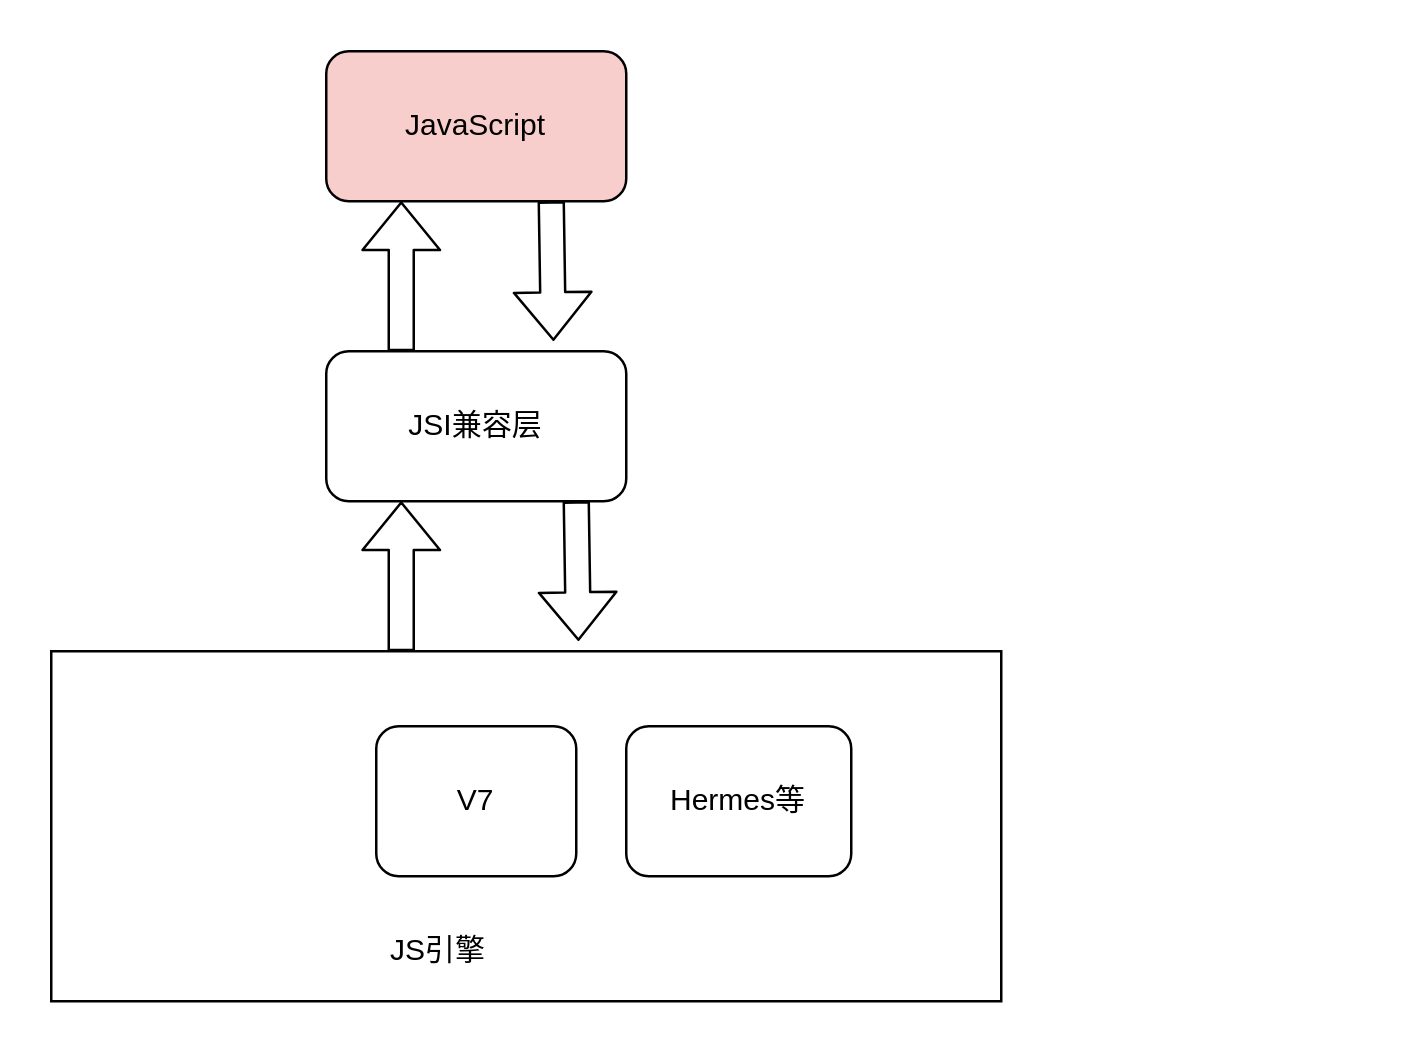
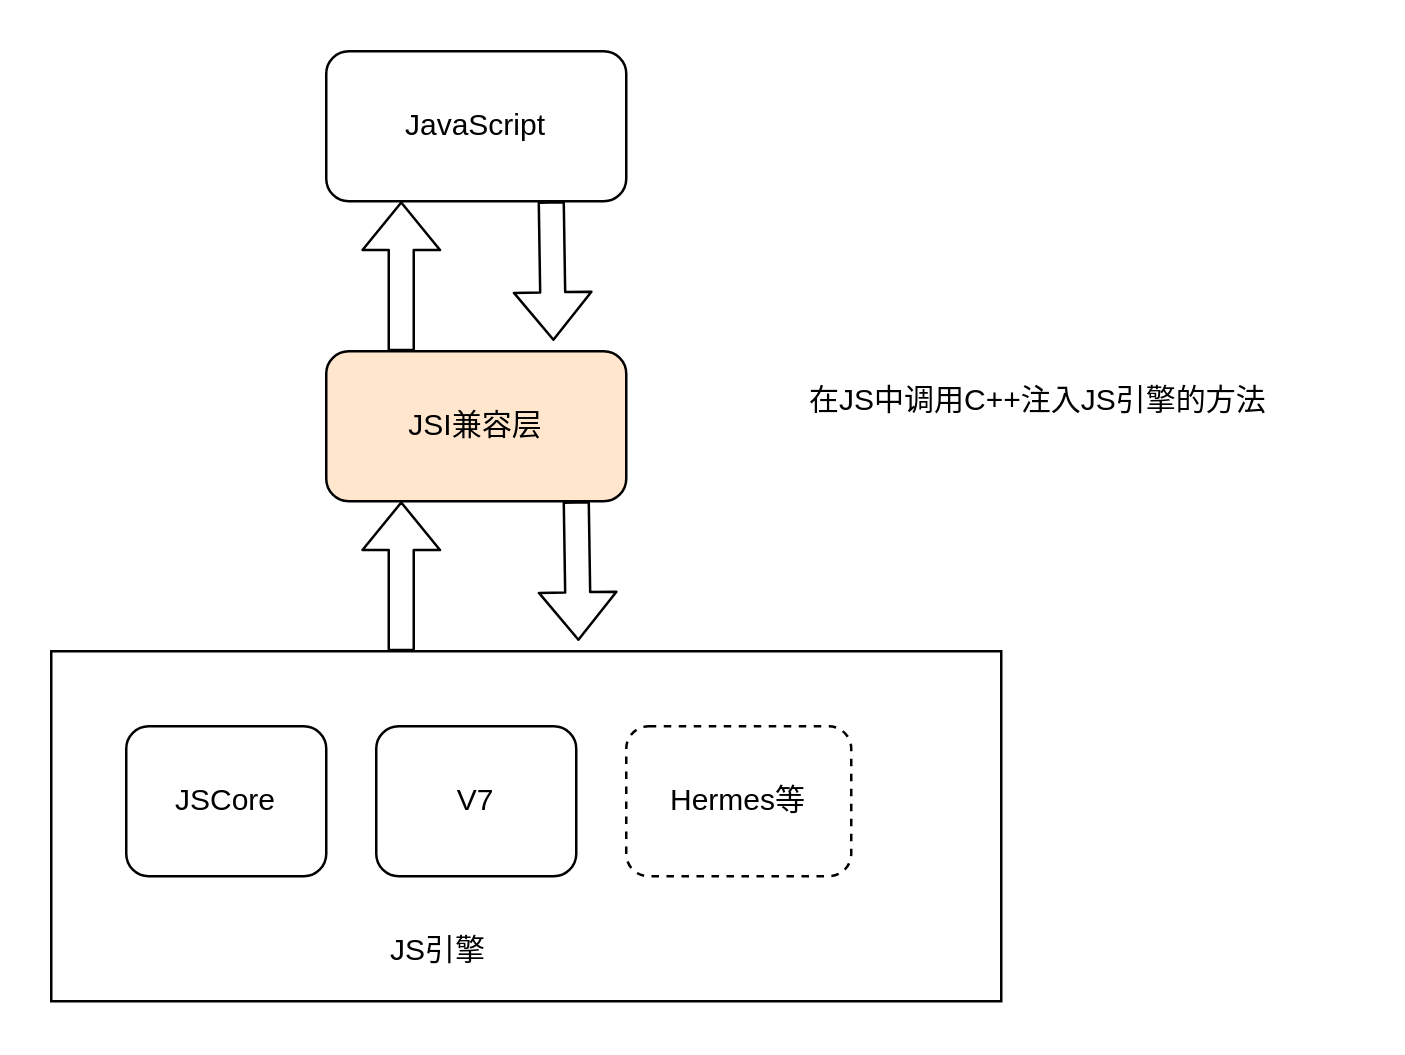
(476, 126) -> (476, 126)
none -> (1039, 401)
(476, 426) -> (476, 426)
none -> (226, 801)
(739, 801) -> (739, 801)
